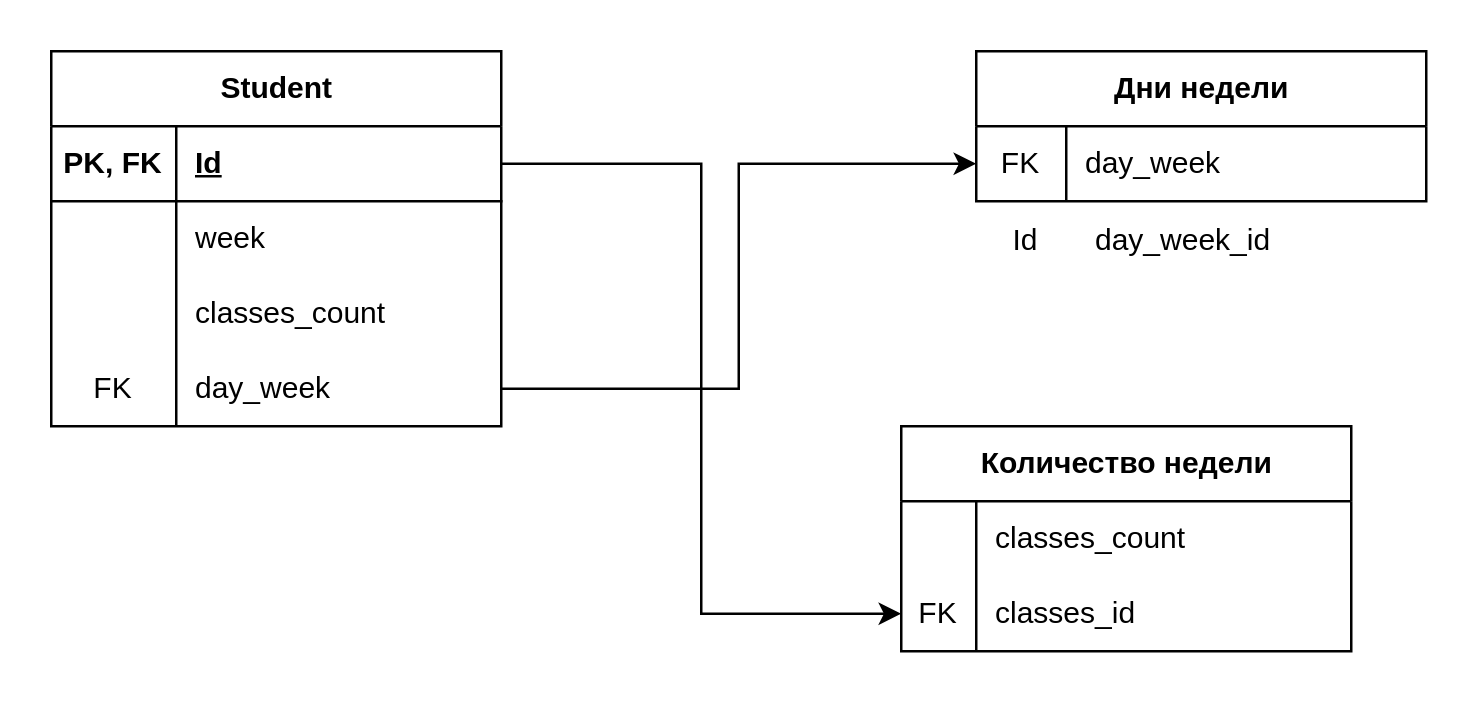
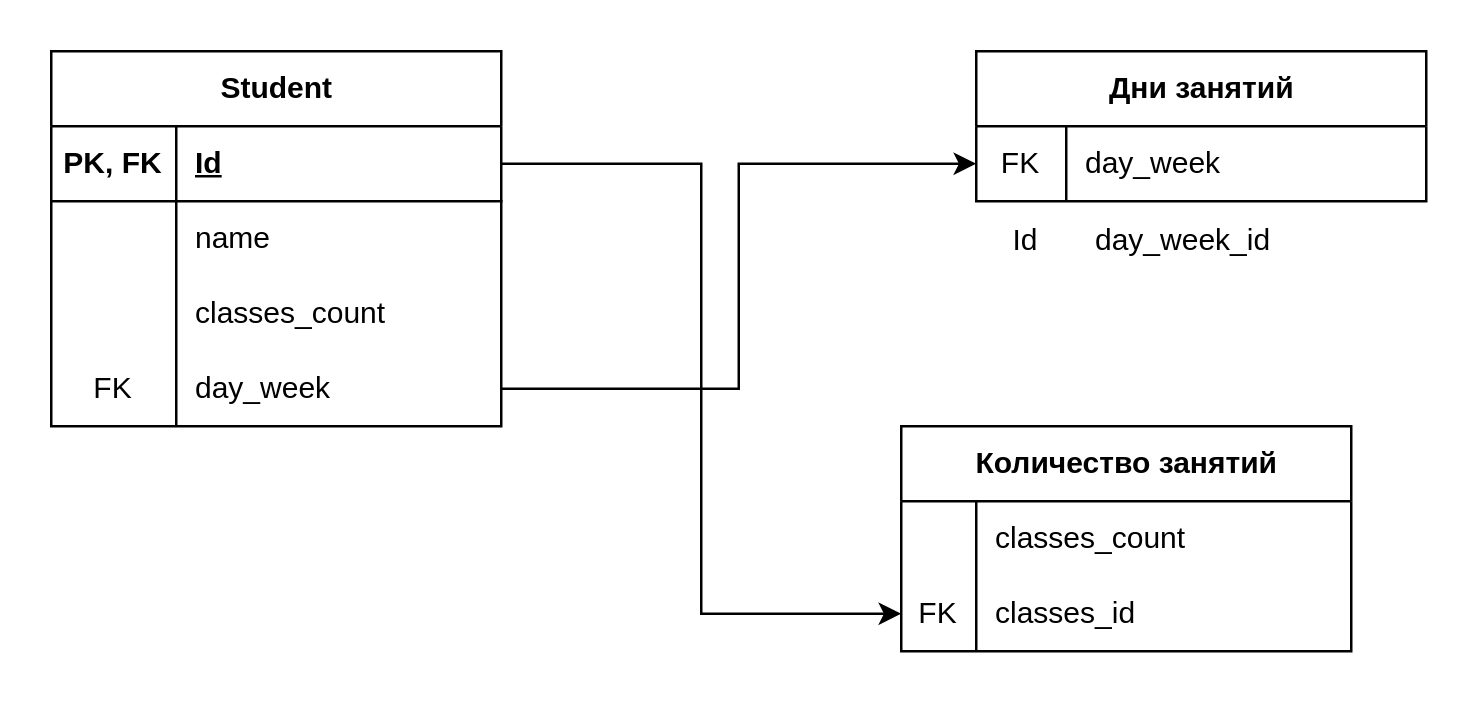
(1203, 89) -> (1203, 89)
(230, 239) -> (230, 239)
(1128, 464) -> (1128, 464)
